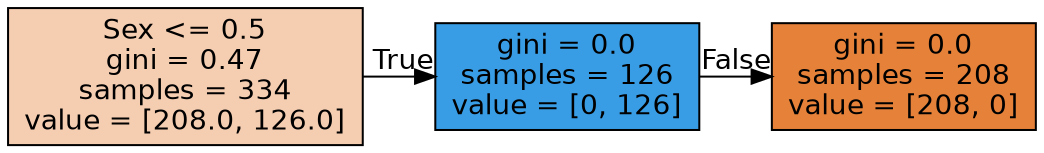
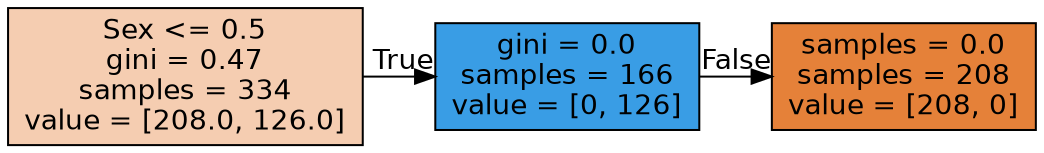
(567, 77) -> (567, 77)
(904, 77) -> (904, 77)
